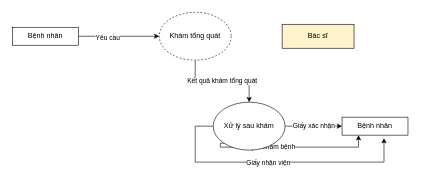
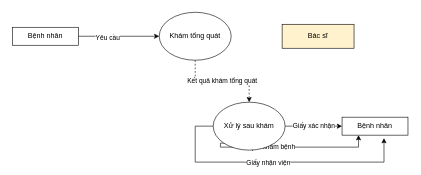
(195, 36) -> (195, 36)
(195, 69) -> (195, 69)
